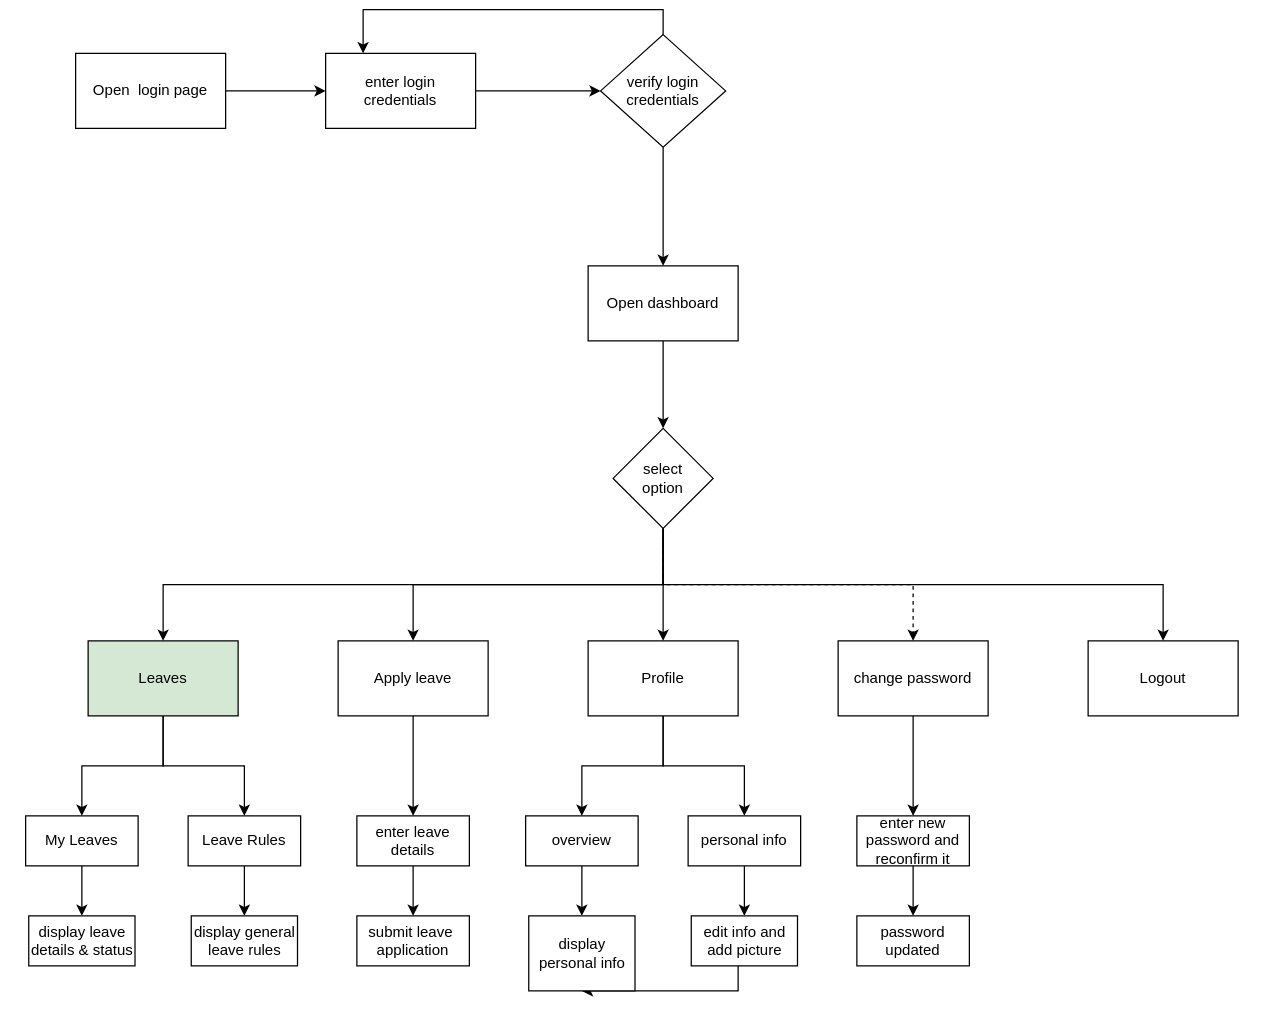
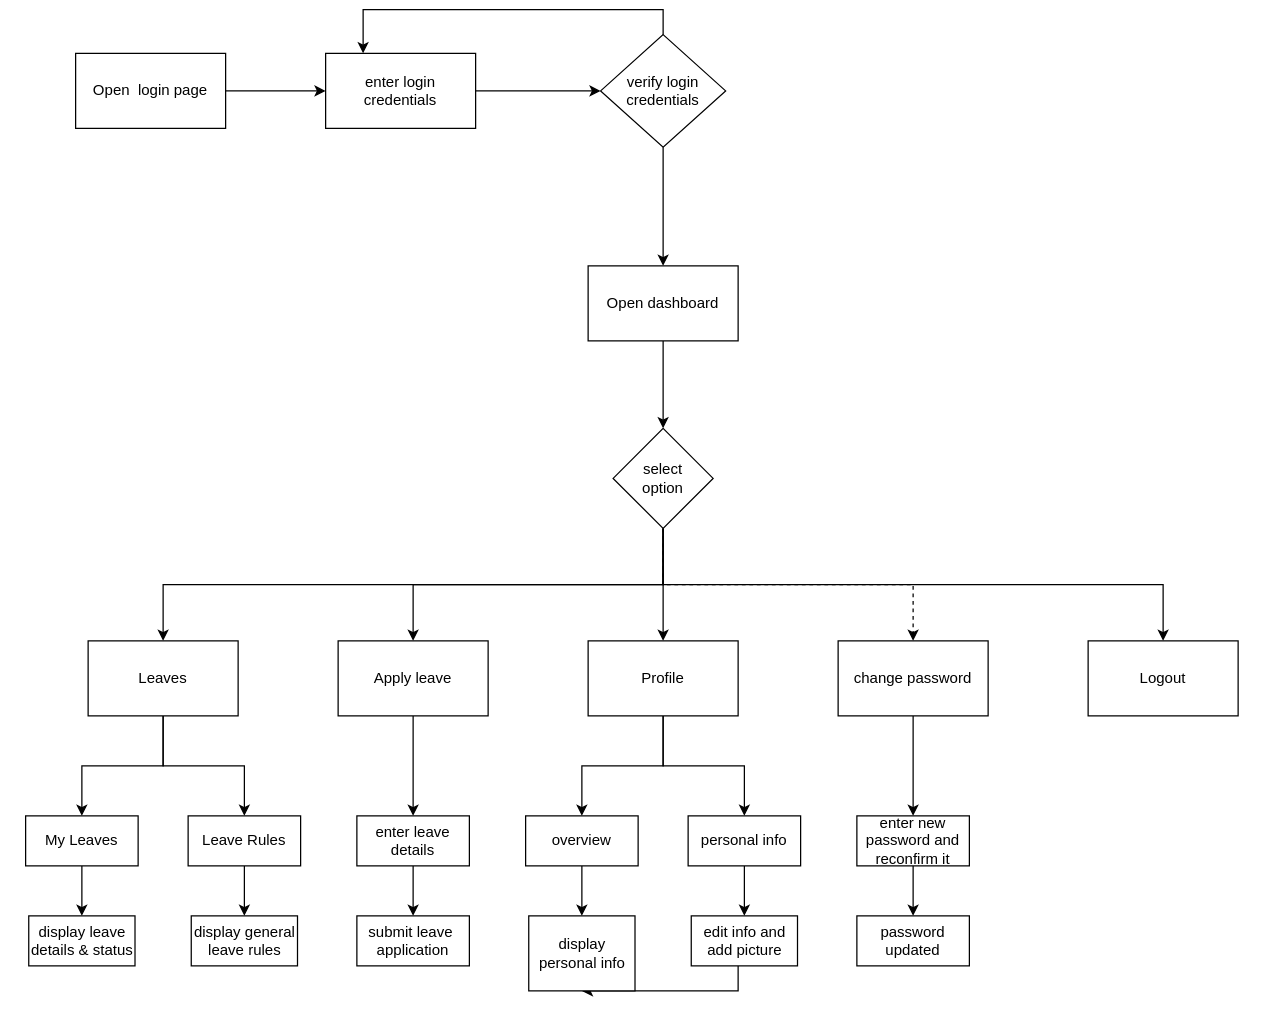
(163, 678) -> (163, 678)
